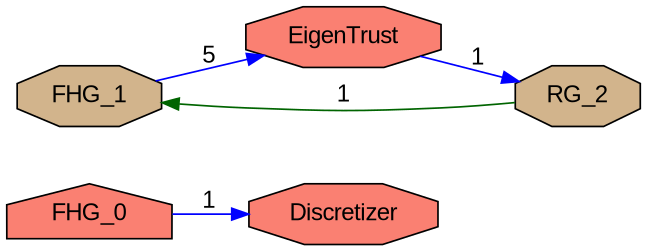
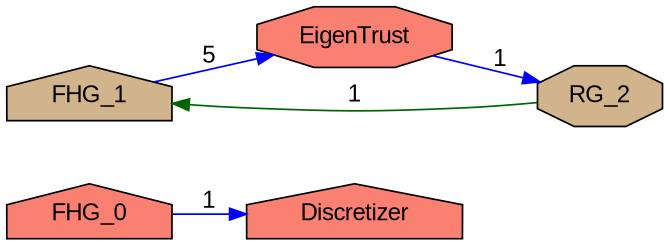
(89, 96) -> (89, 96)
(343, 214) -> (355, 214)
